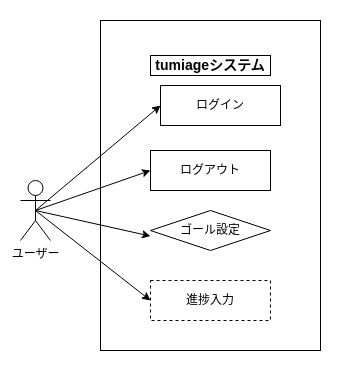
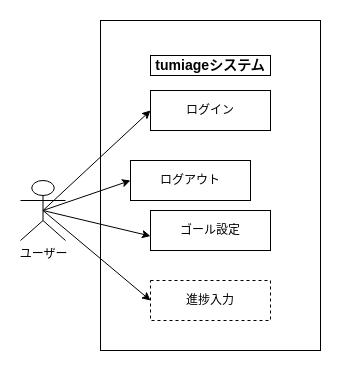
(221, 106) -> (211, 111)
(211, 171) -> (191, 181)
(36, 211) -> (43, 211)
(211, 231) -> (211, 231)
